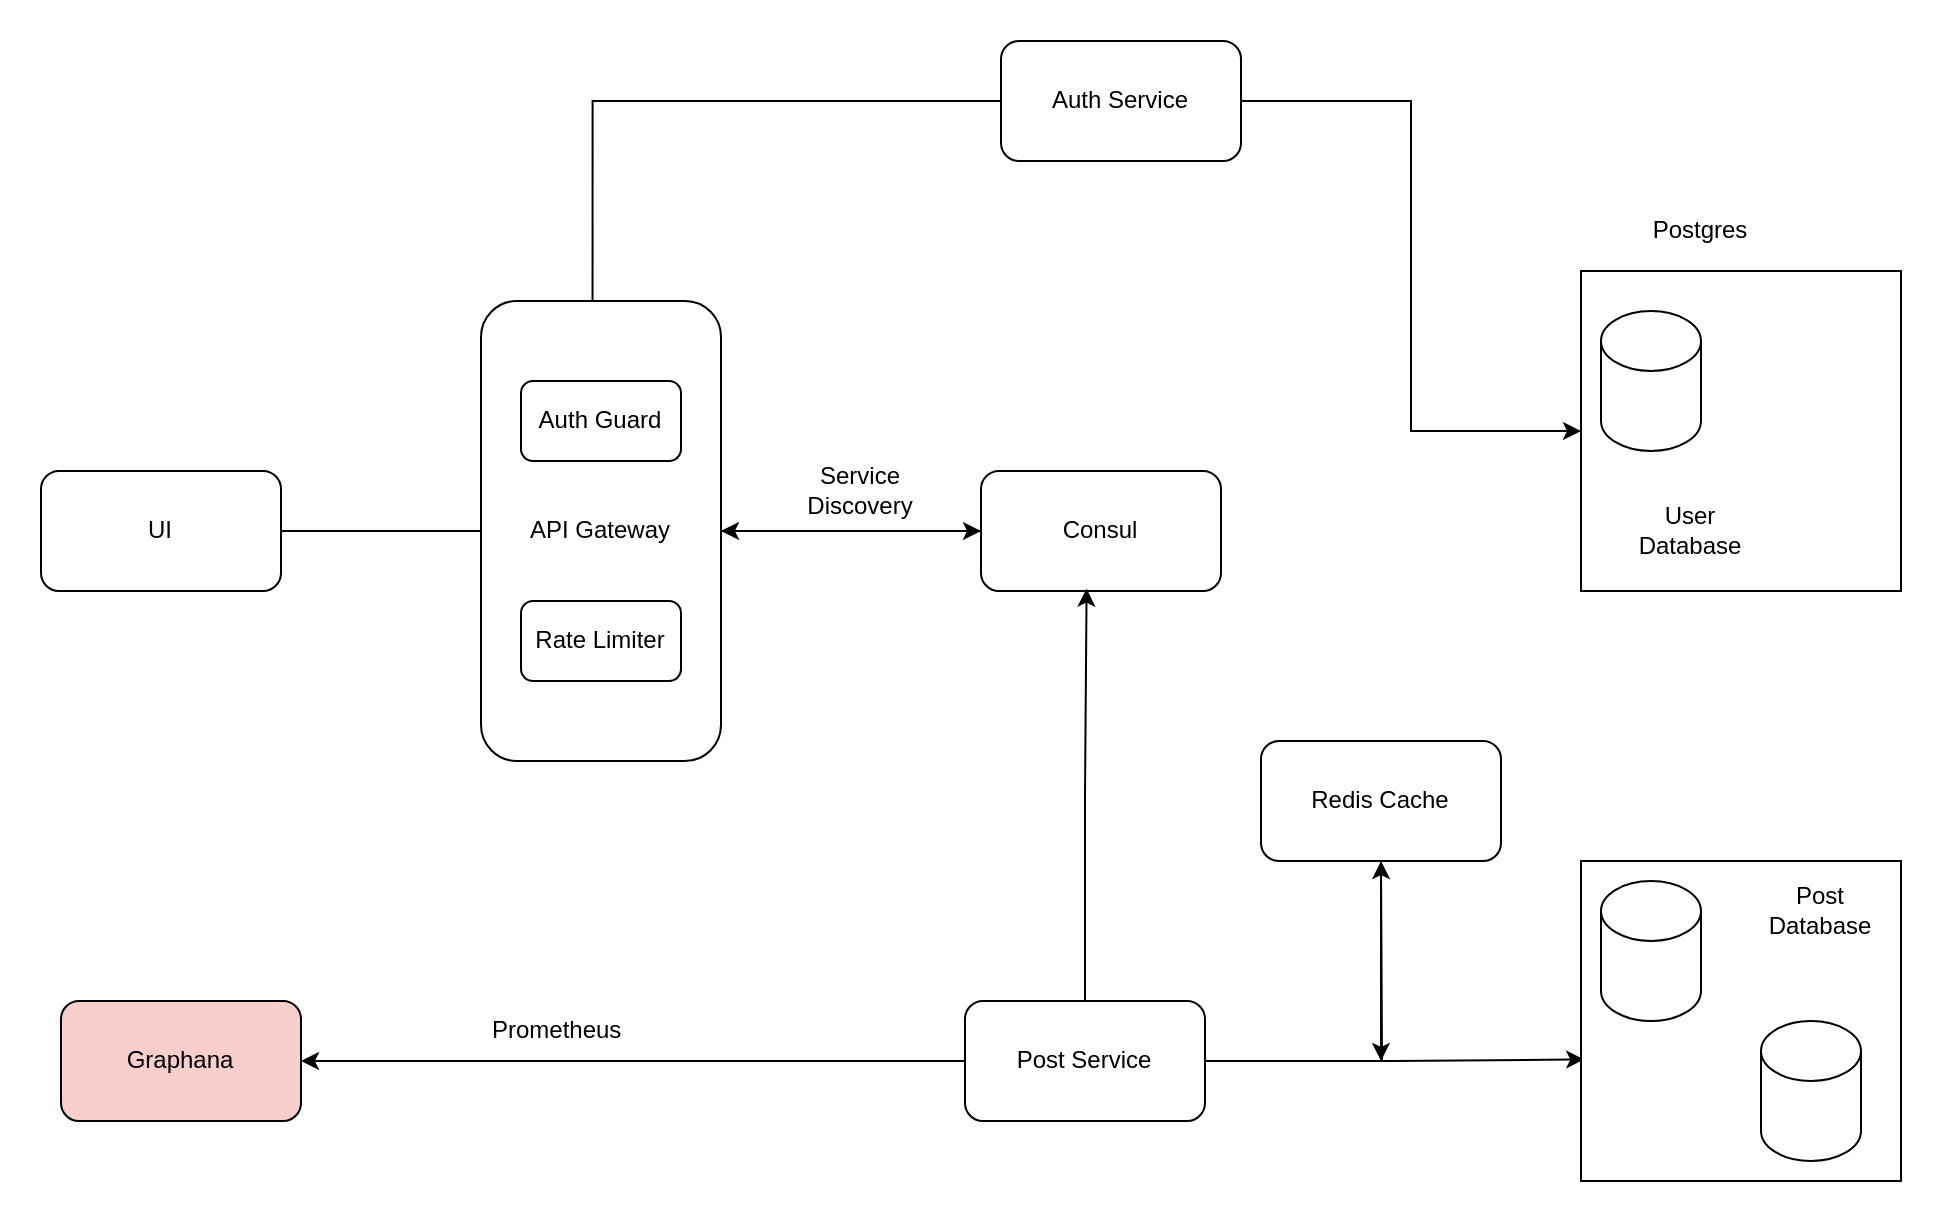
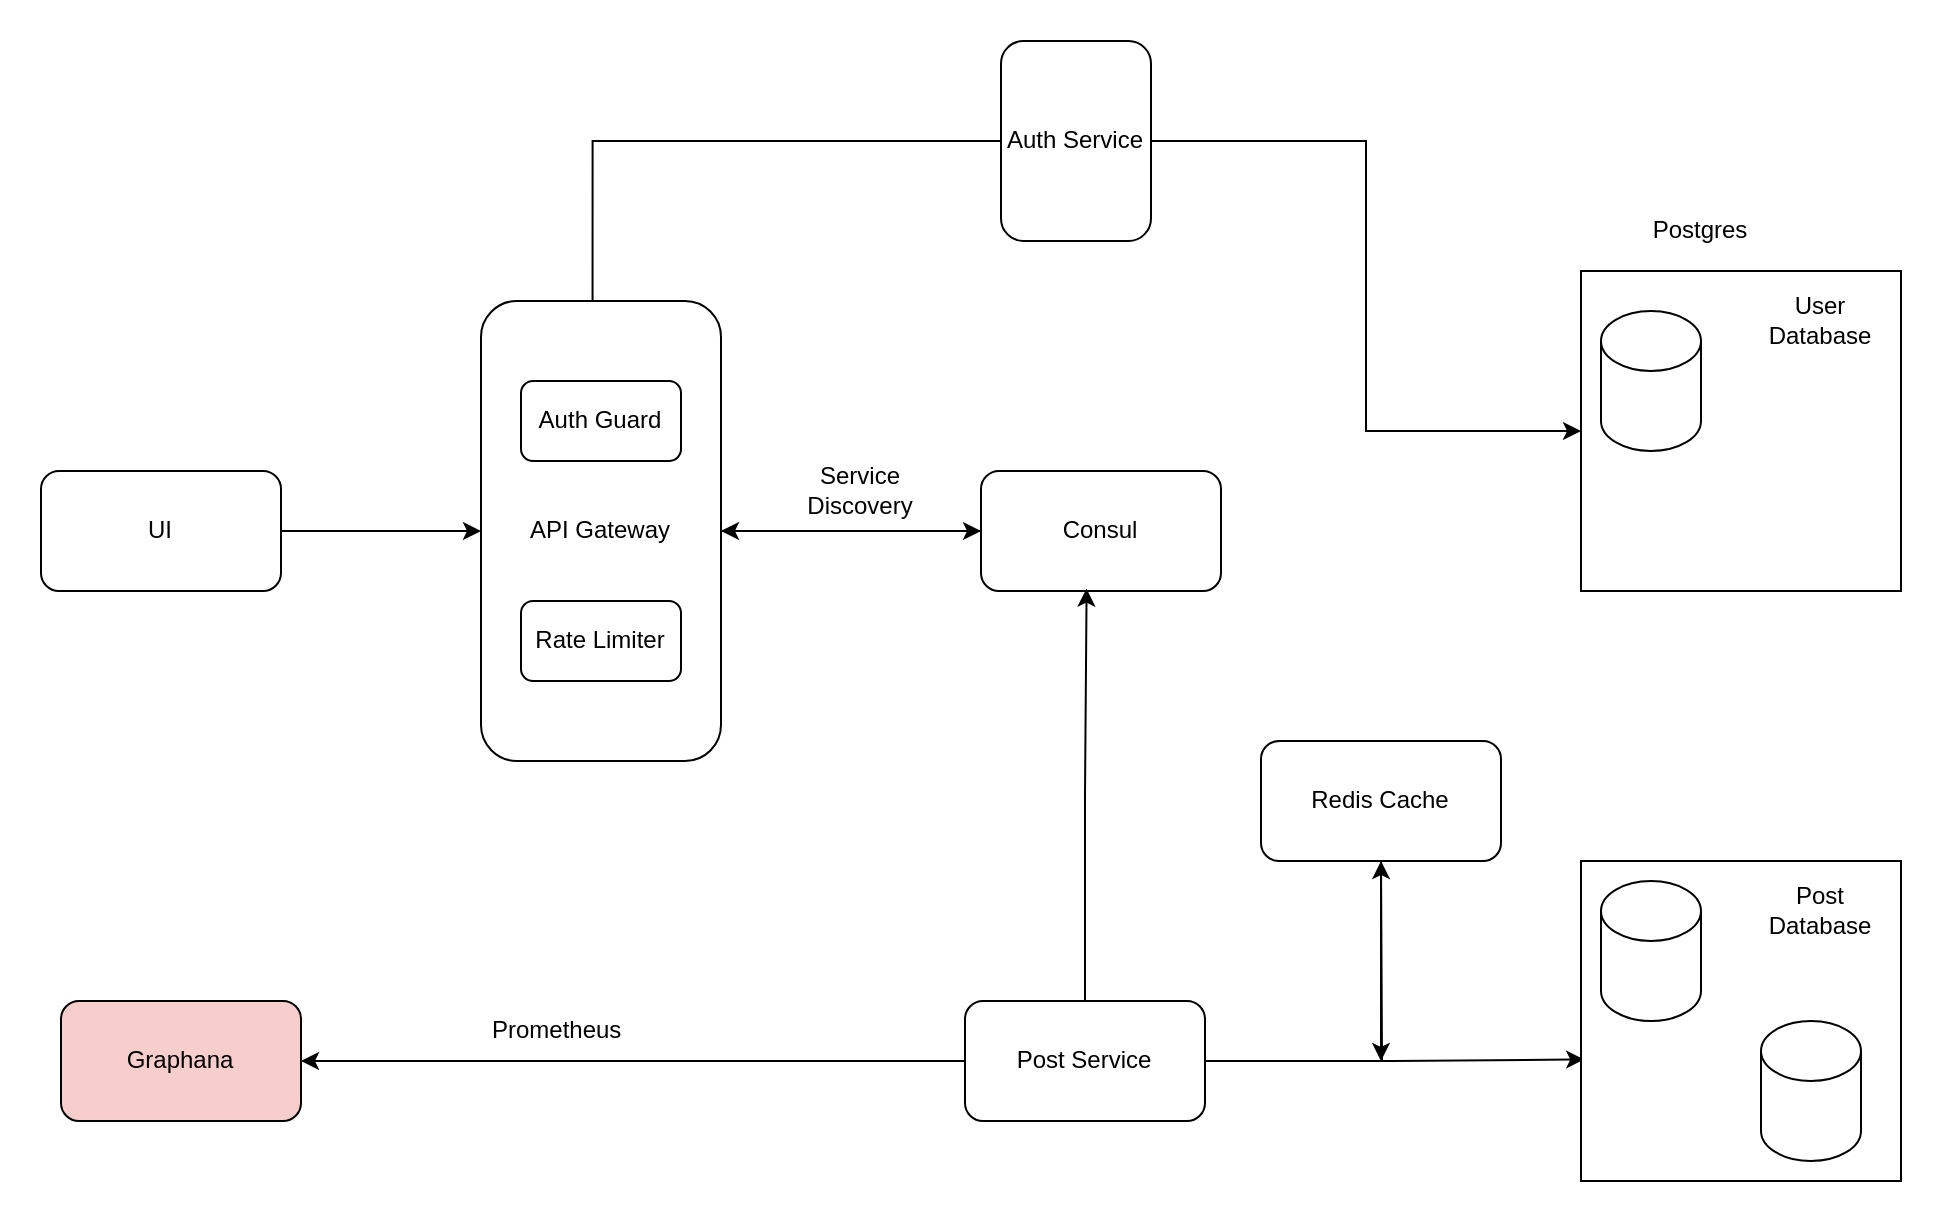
(1121, 101) -> (1076, 141)
(471, 531) -> (466, 531)
(1691, 531) -> (1821, 321)
